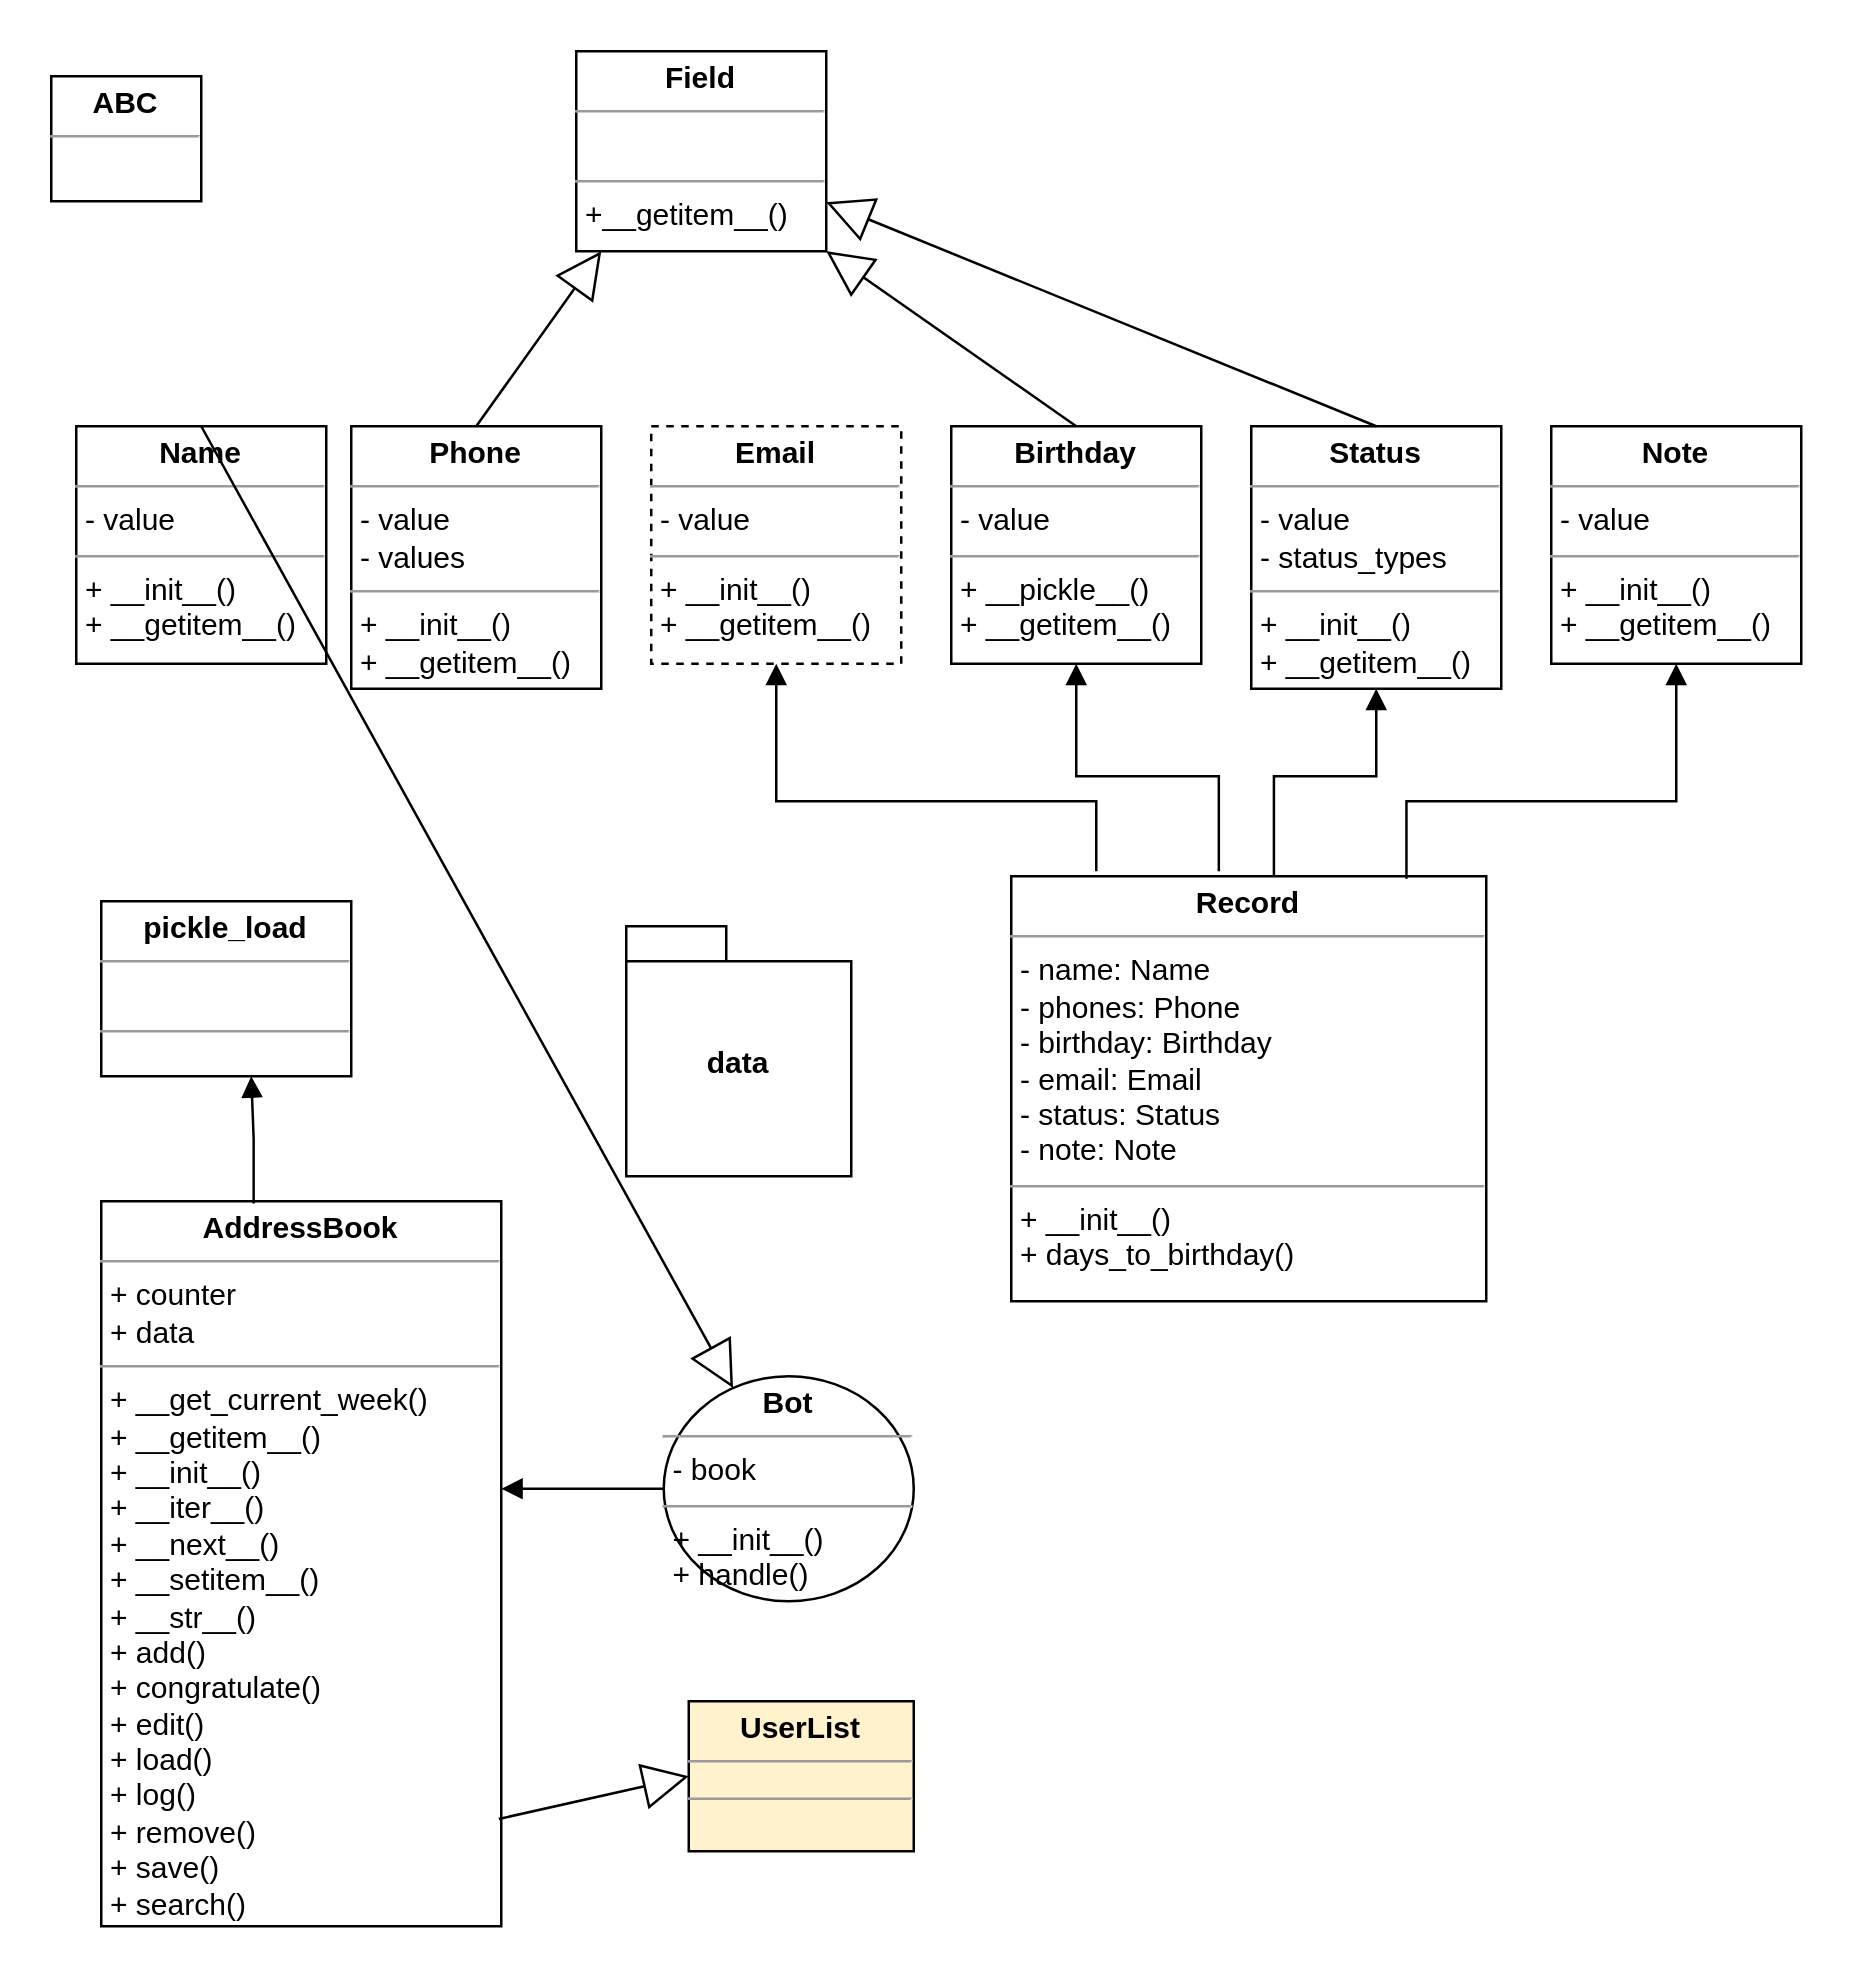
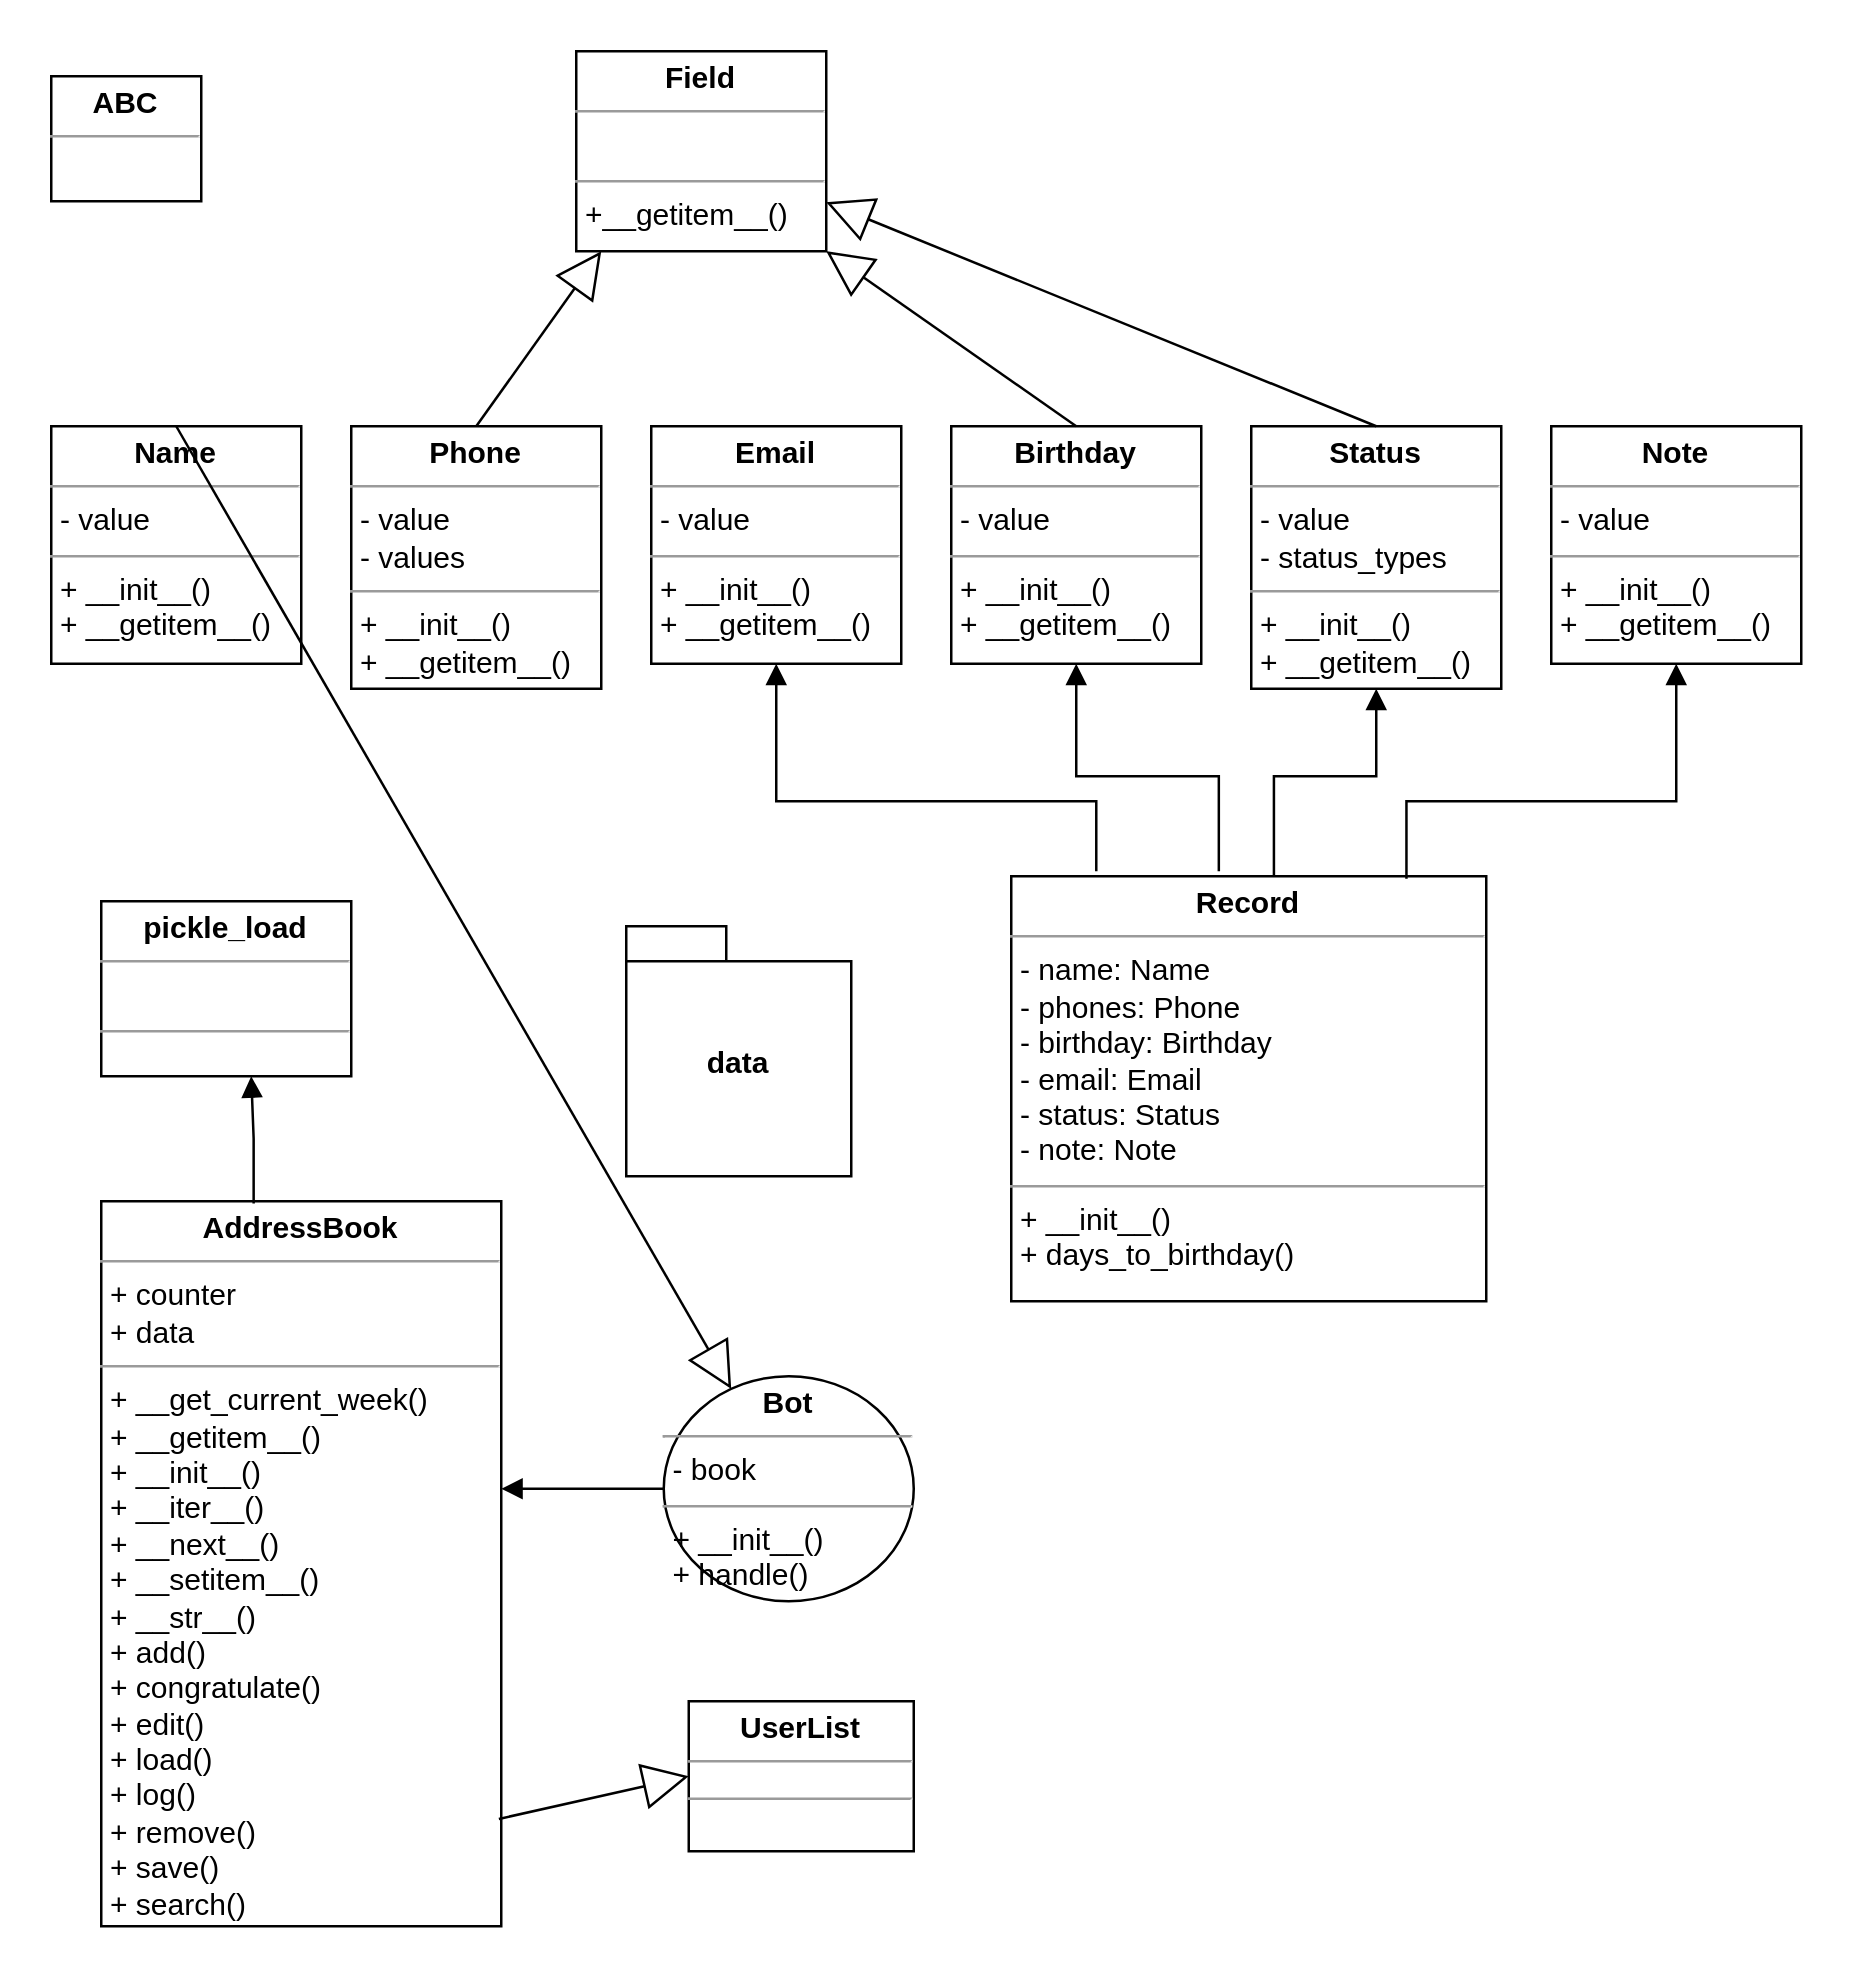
(1069, 498) -> (1069, 498)
(201, 545) -> (176, 545)
(776, 545) -> (776, 545)
(801, 1776) -> (801, 1776)
